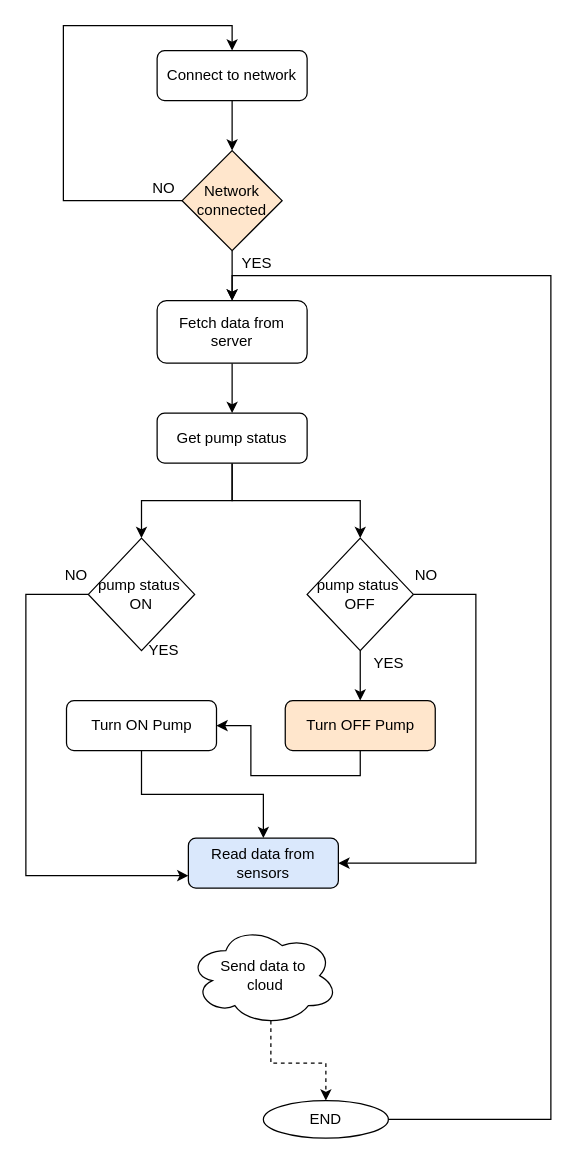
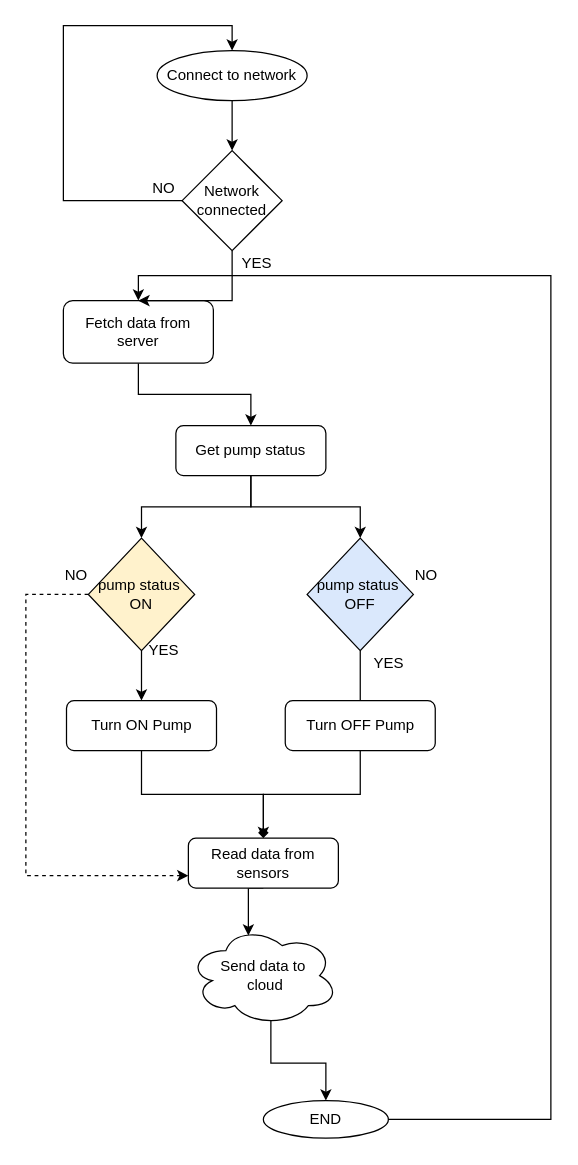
(232, 76) -> (232, 76)
(232, 201) -> (232, 201)
(232, 332) -> (138, 332)
(232, 438) -> (251, 451)
(141, 594) -> (141, 594)
(360, 594) -> (360, 594)
none -> (141, 672)
(360, 691) -> (360, 694)
(360, 726) -> (360, 726)
(476, 762) -> none
(269, 776) -> (324, 794)
(26, 781) -> (26, 781)
(260, 794) -> (260, 794)
(263, 863) -> (263, 863)
none -> (248, 906)
(293, 1063) -> (293, 1063)
